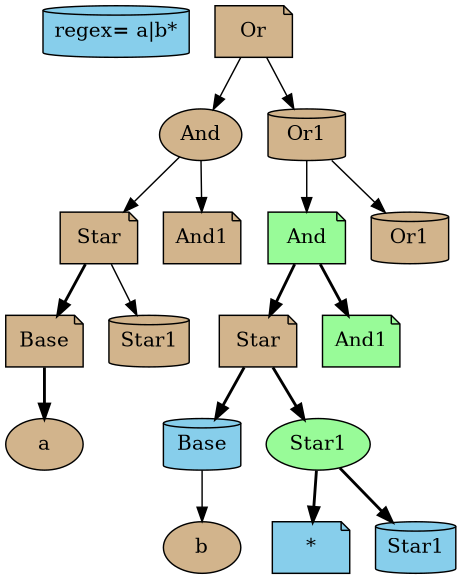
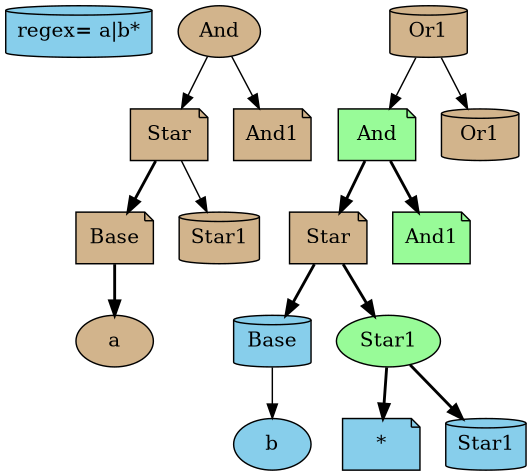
(254, 32) -> none
(202, 548) -> (272, 444)
